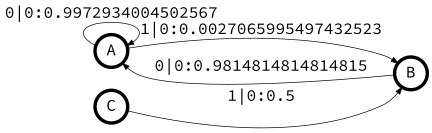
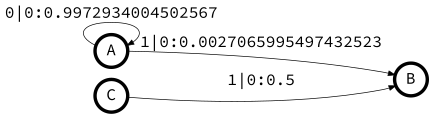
(260, 84) -> none
